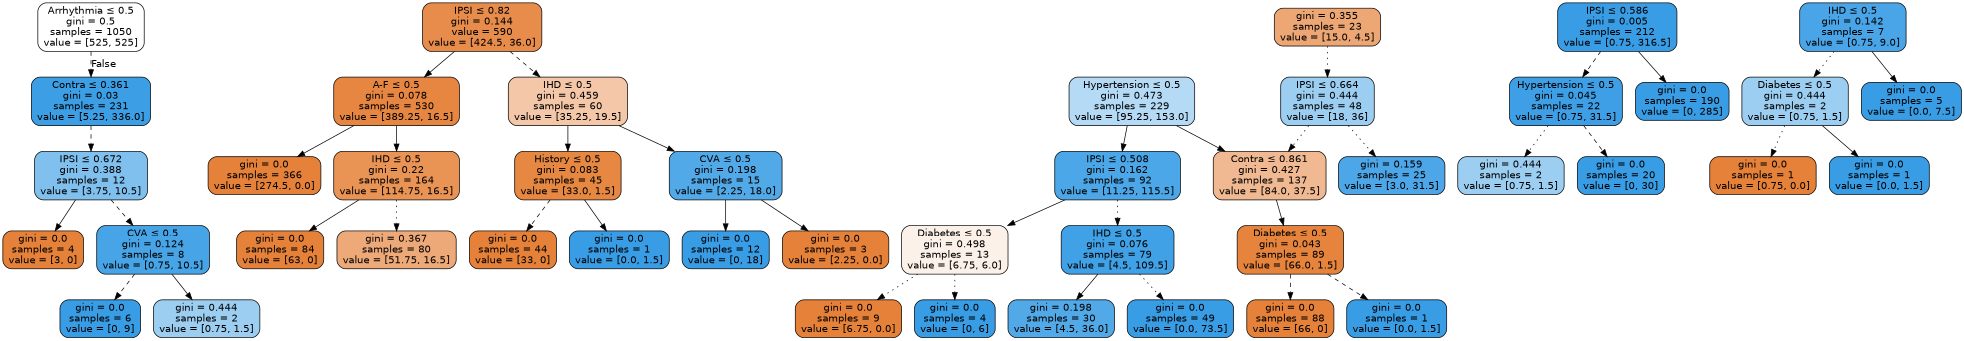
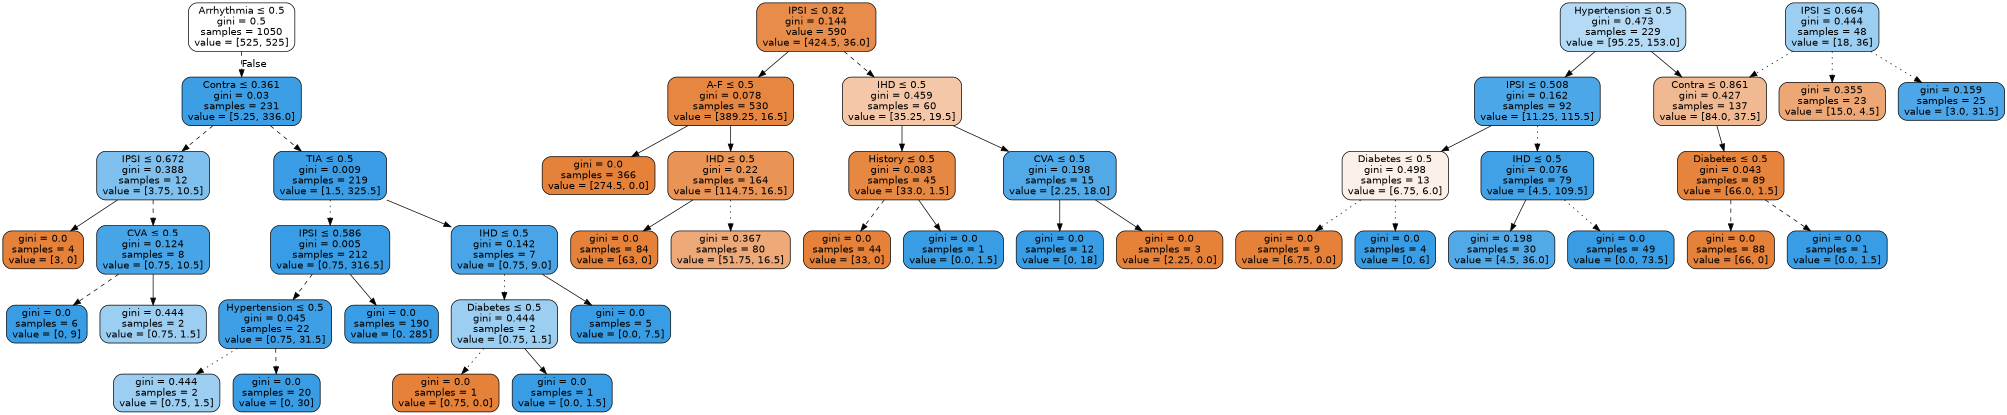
(1327, 58) -> (1832, 63)
none -> (330, 176)
